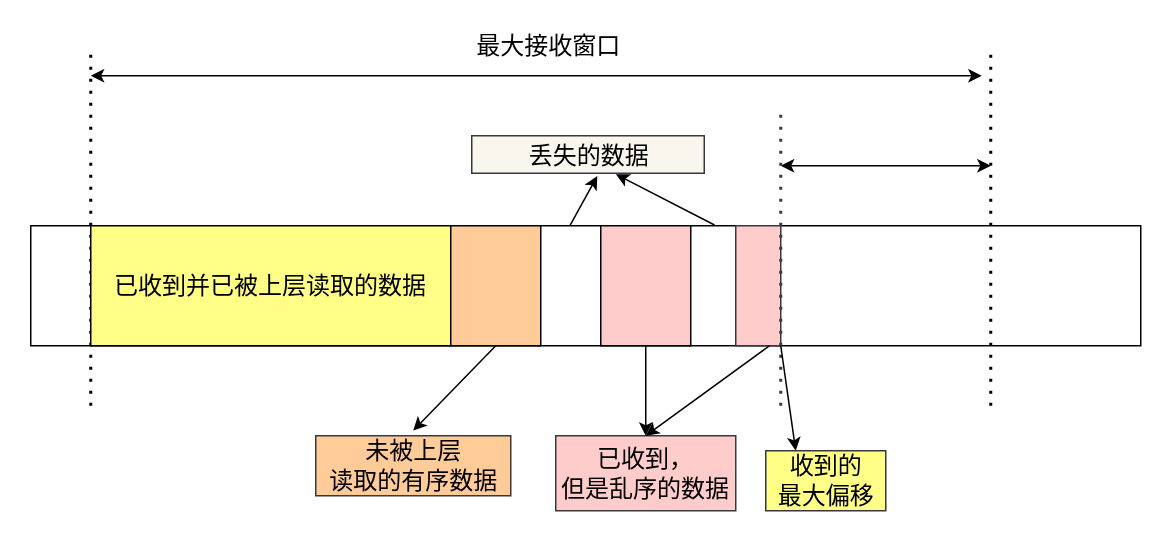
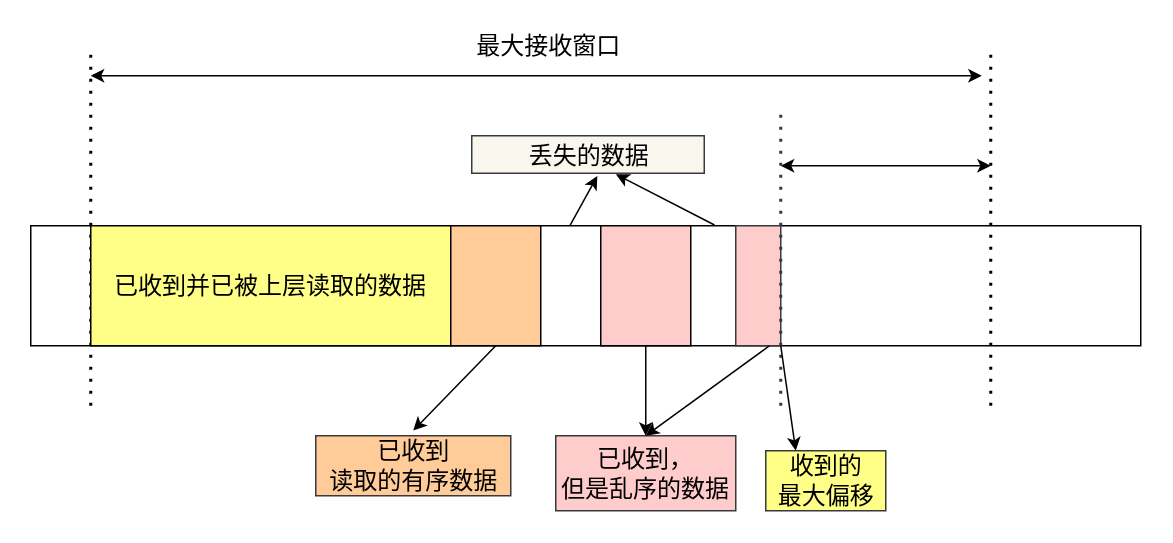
(414, 466) -> (414, 466)
